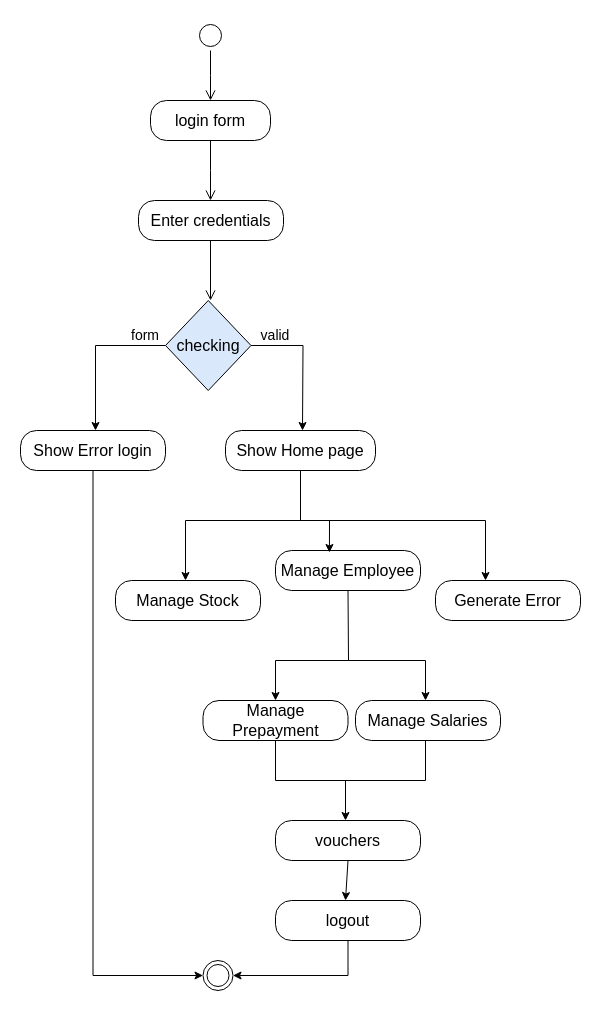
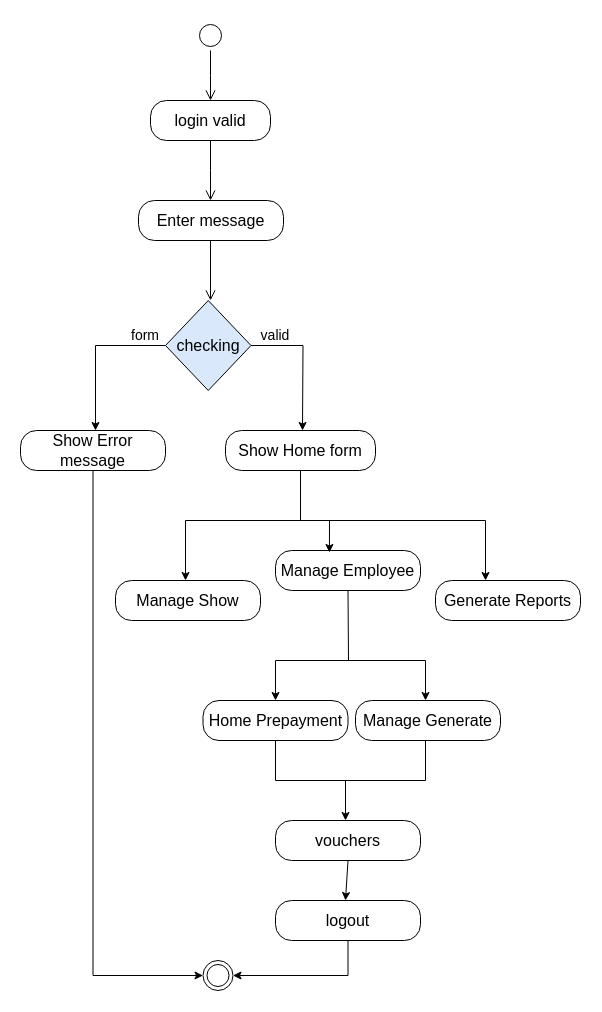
(211, 121) -> (211, 121)
(211, 221) -> (211, 221)
(93, 451) -> (93, 451)
(301, 451) -> (301, 451)
(188, 601) -> (188, 601)
(508, 601) -> (508, 601)
(276, 721) -> (276, 721)
(428, 721) -> (428, 721)
